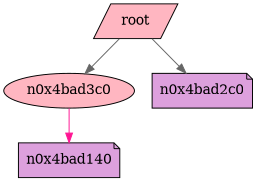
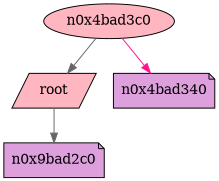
(106, 53) -> (85, 52)
(202, 91) -> (54, 160)
(69, 160) -> (164, 91)
